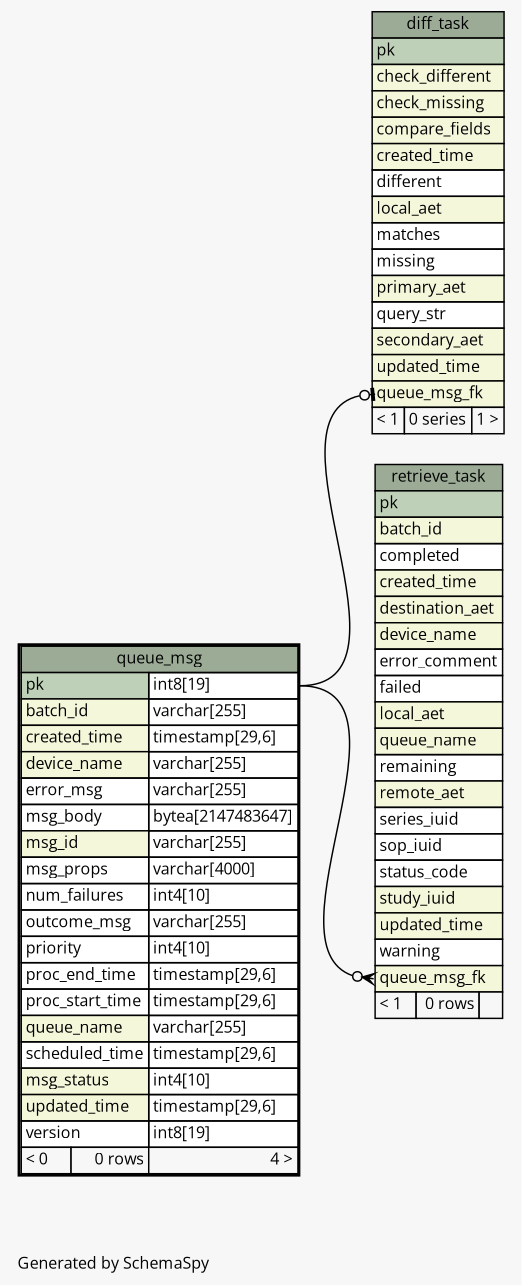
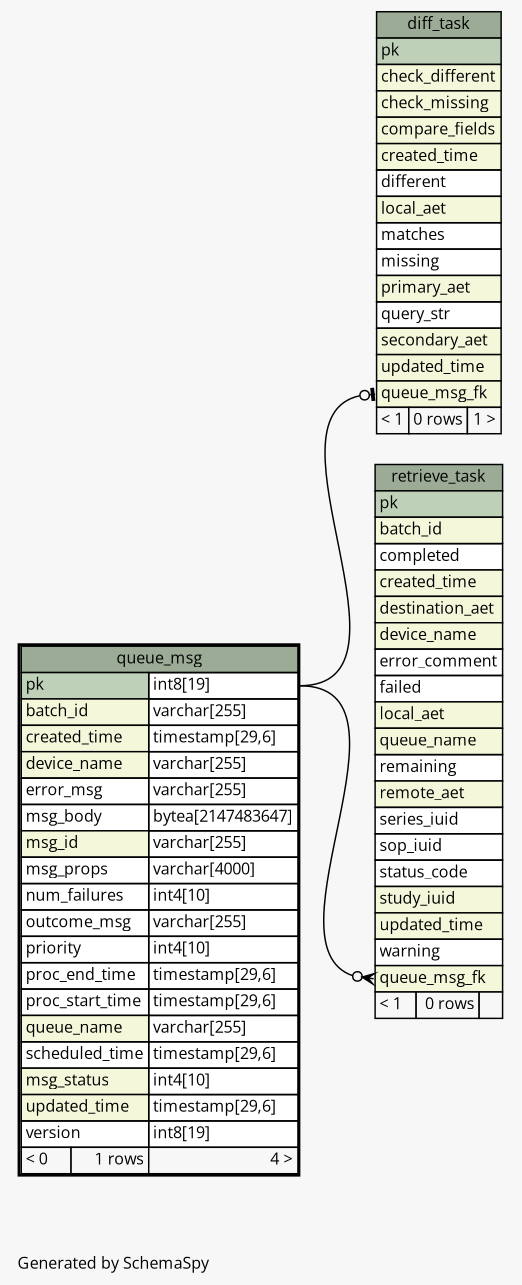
(438, 420) -> (438, 420)
(119, 1160) -> (119, 1160)
